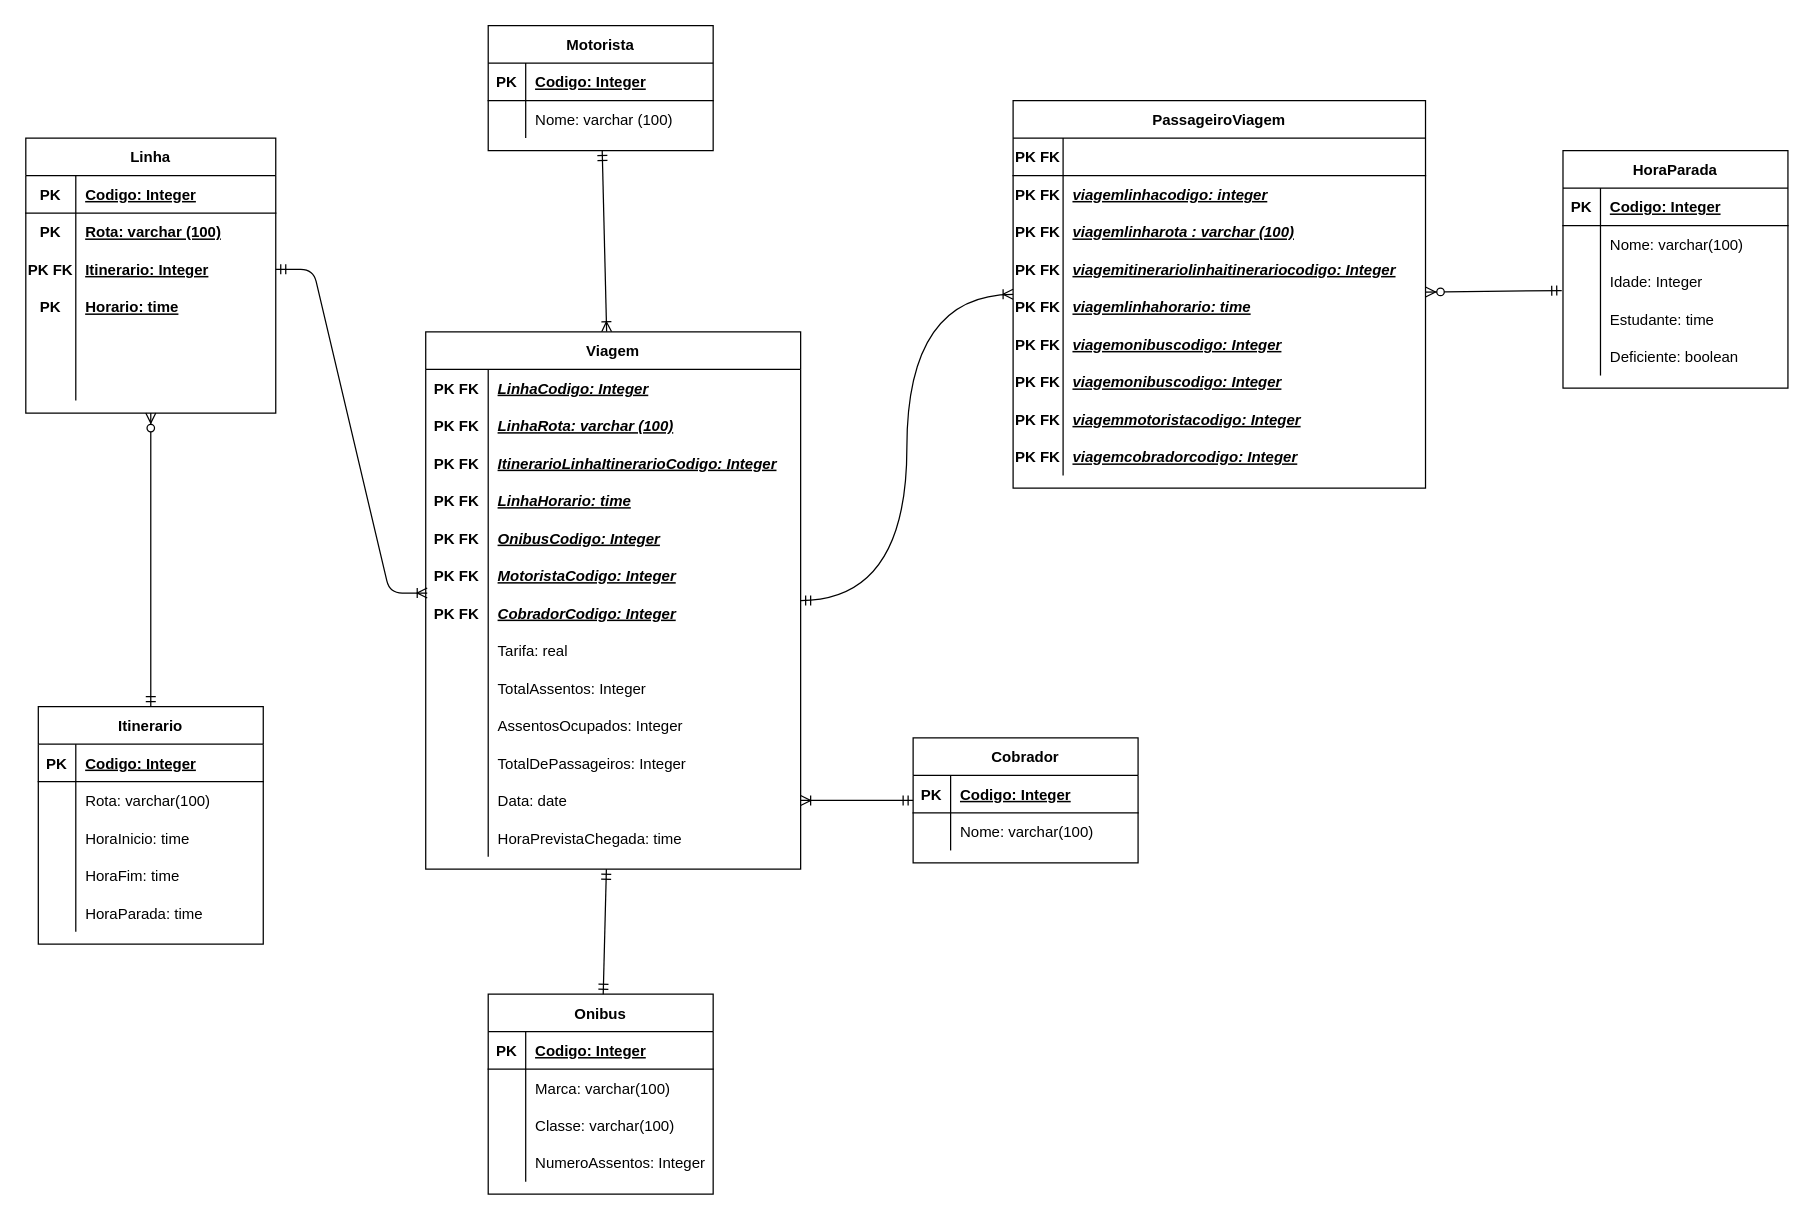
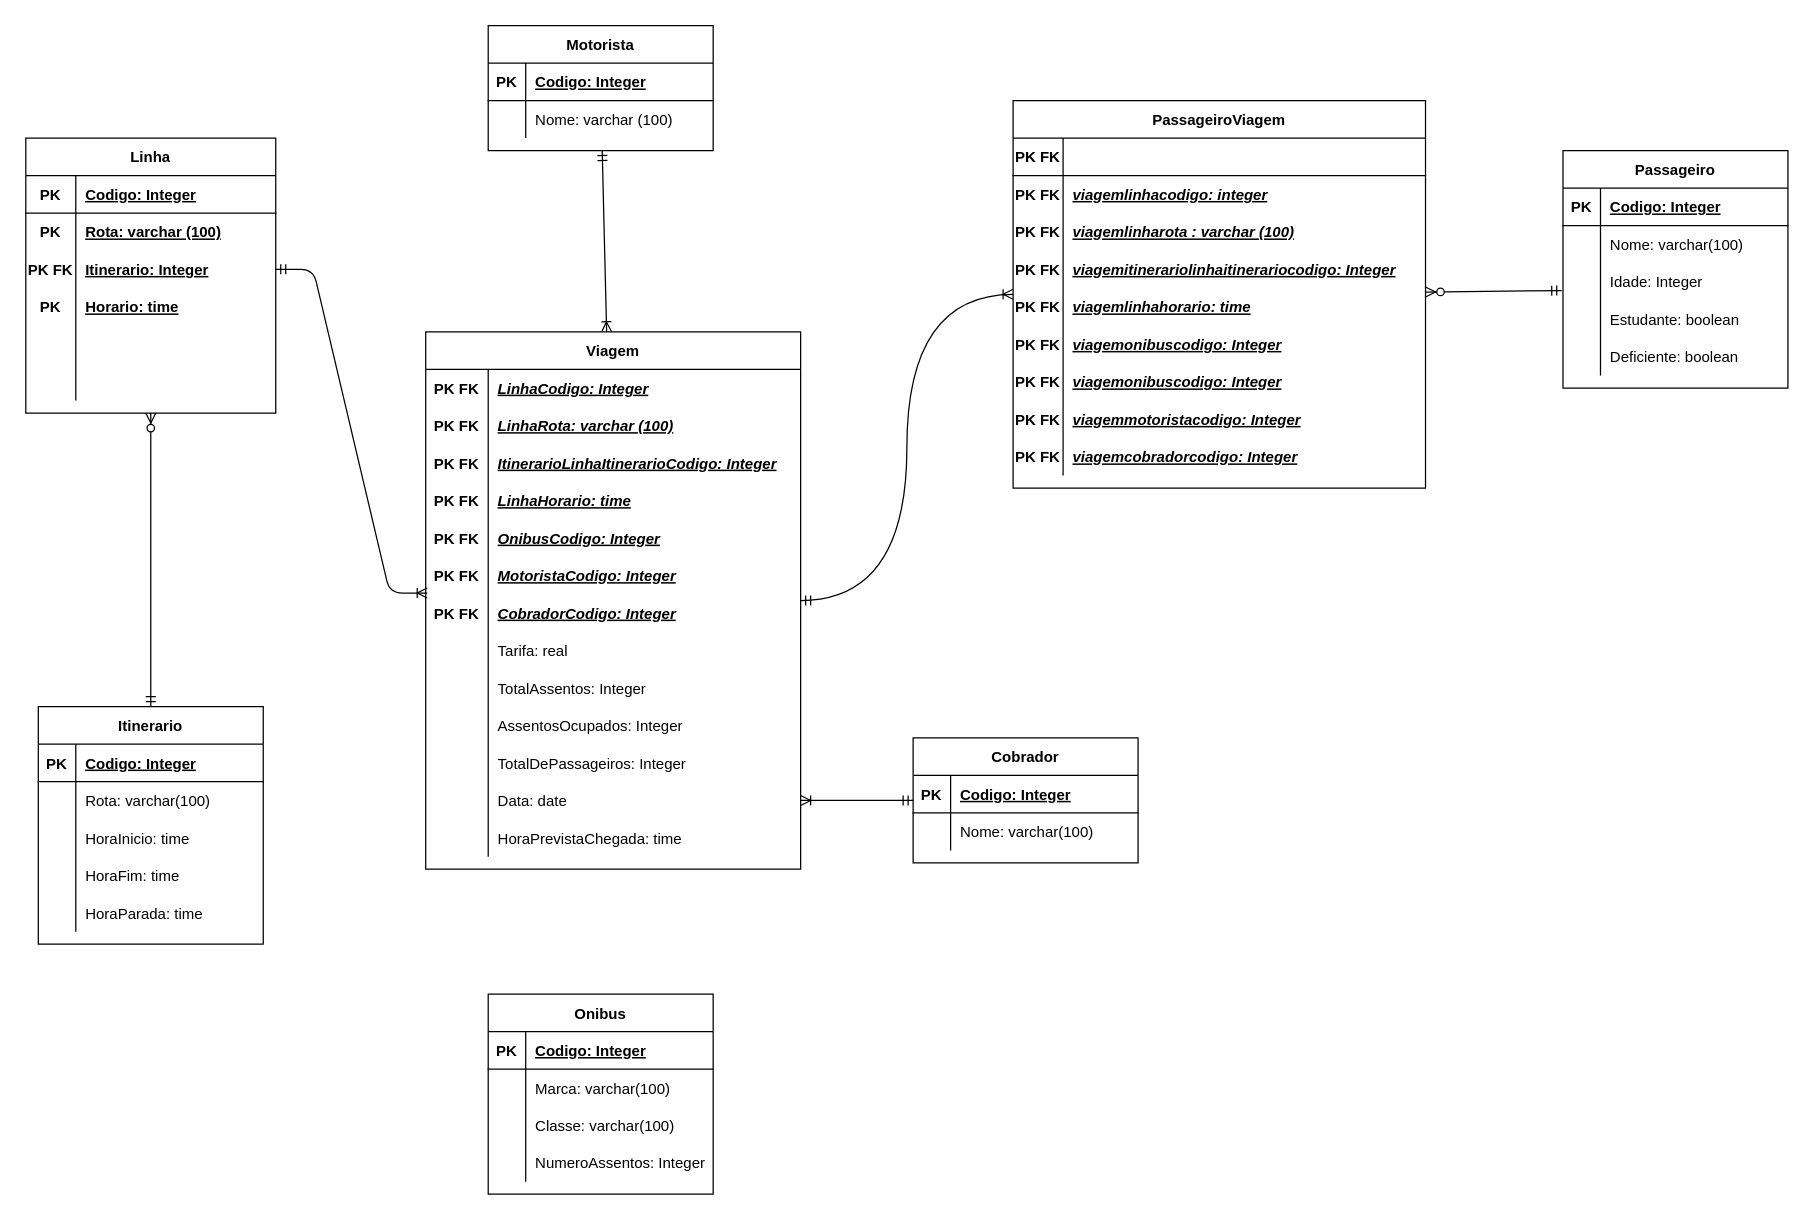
(1675, 170) -> (1675, 170)
(1667, 320) -> (1680, 320)
(605, 933) -> none
